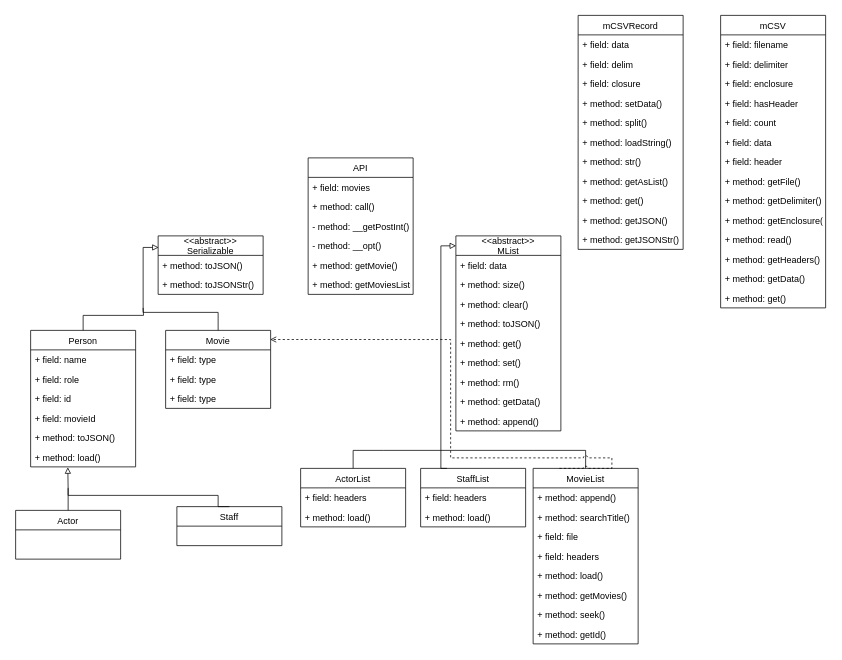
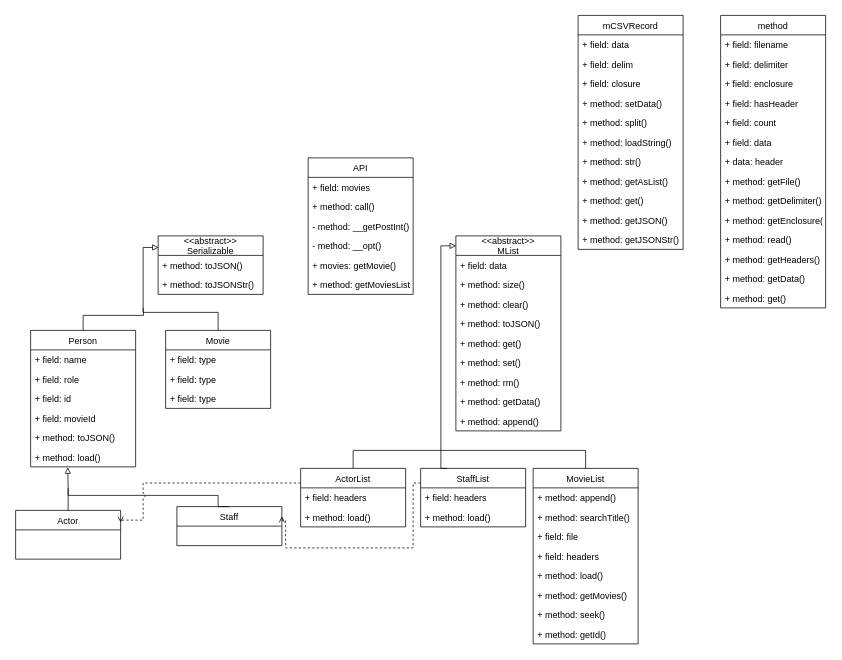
(773, 26) -> (773, 26)
(756, 162) -> (756, 162)
(358, 266) -> (357, 266)
(450, 398) -> none
none -> (189, 483)
none -> (368, 548)
